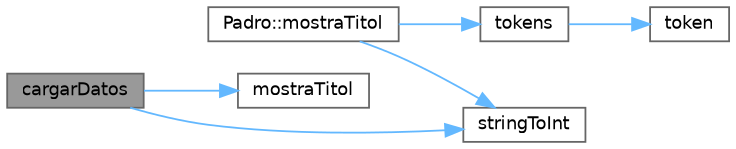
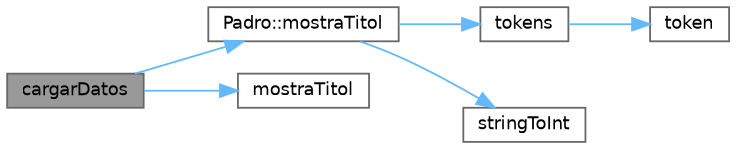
(287, 131) -> (180, 60)
